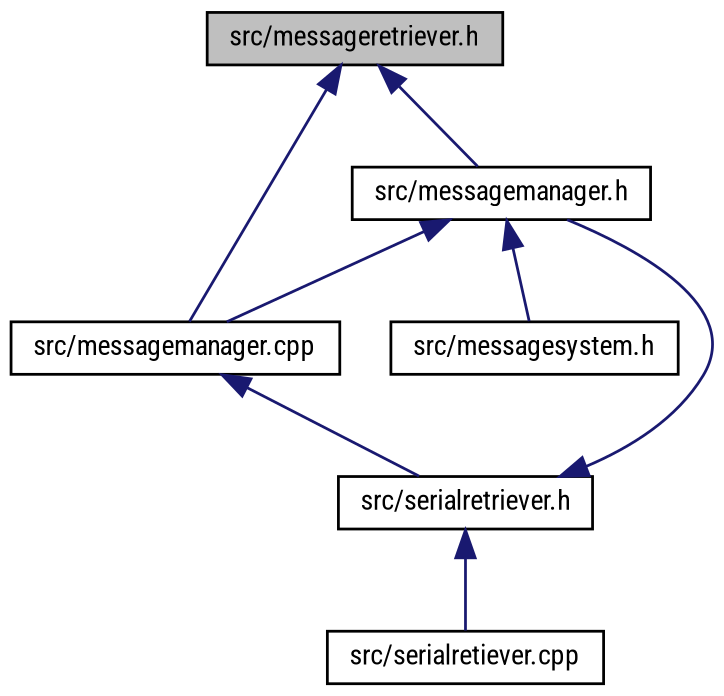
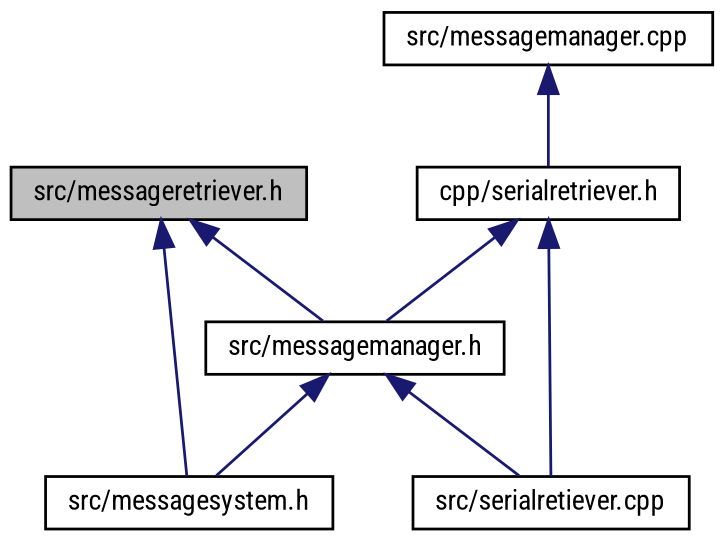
(258, 205) -> (175, 362)
(326, 277) -> (464, 434)
(465, 503) -> (548, 193)
